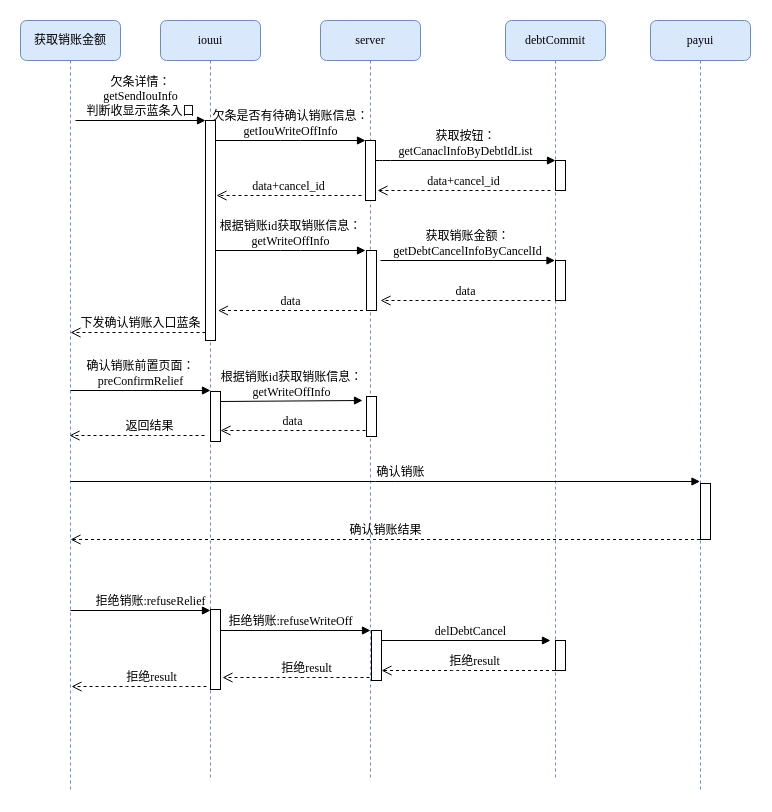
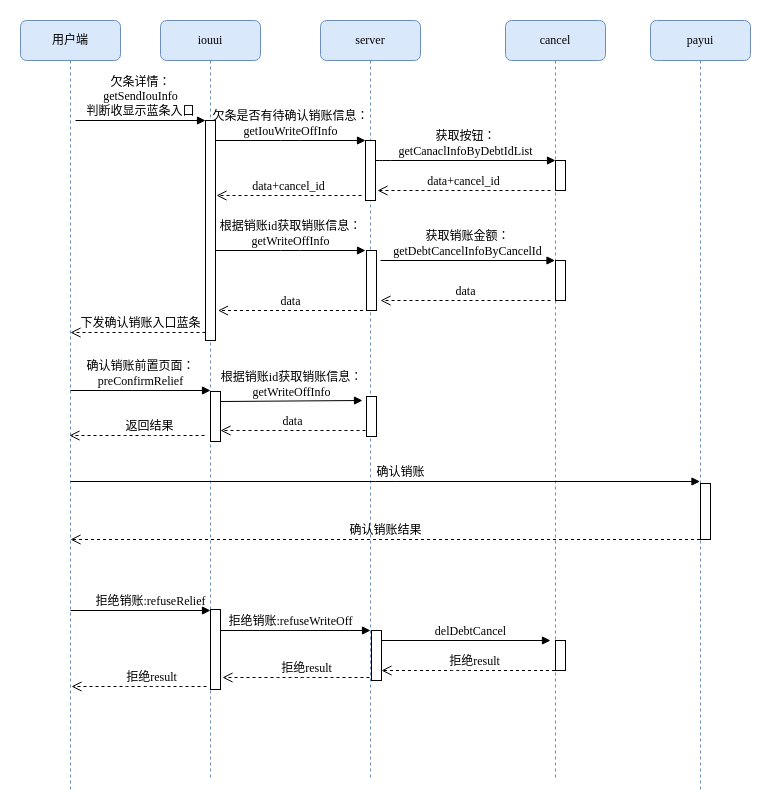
(71, 41) -> (71, 41)
(556, 41) -> (556, 41)
